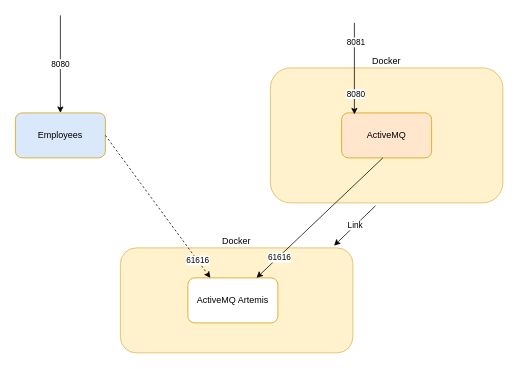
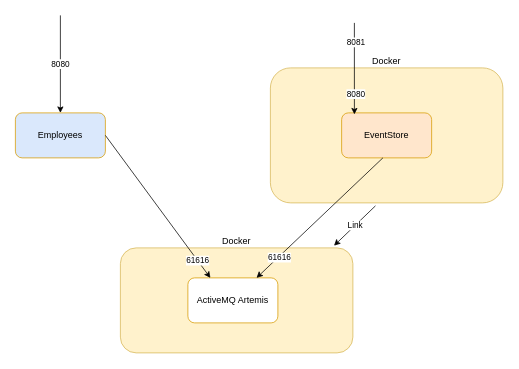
(387, 135) -> (387, 135)
(150, 196) -> (150, 196)
